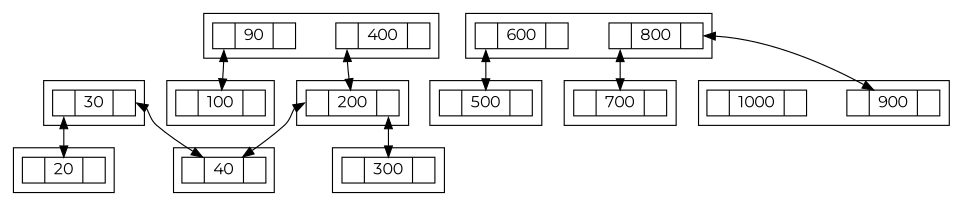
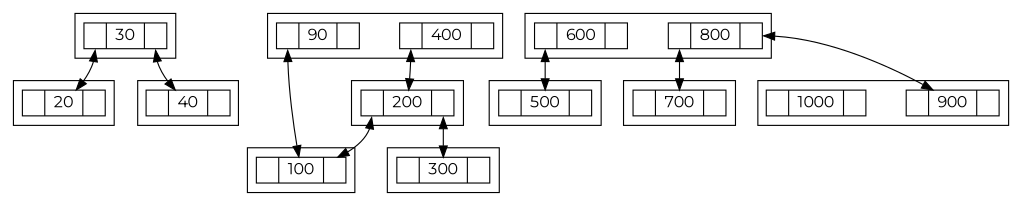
(276, 132) -> (361, 142)
